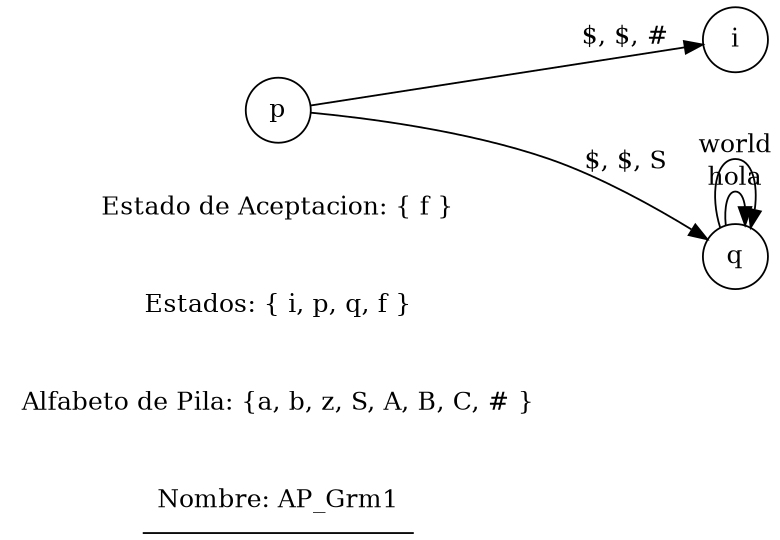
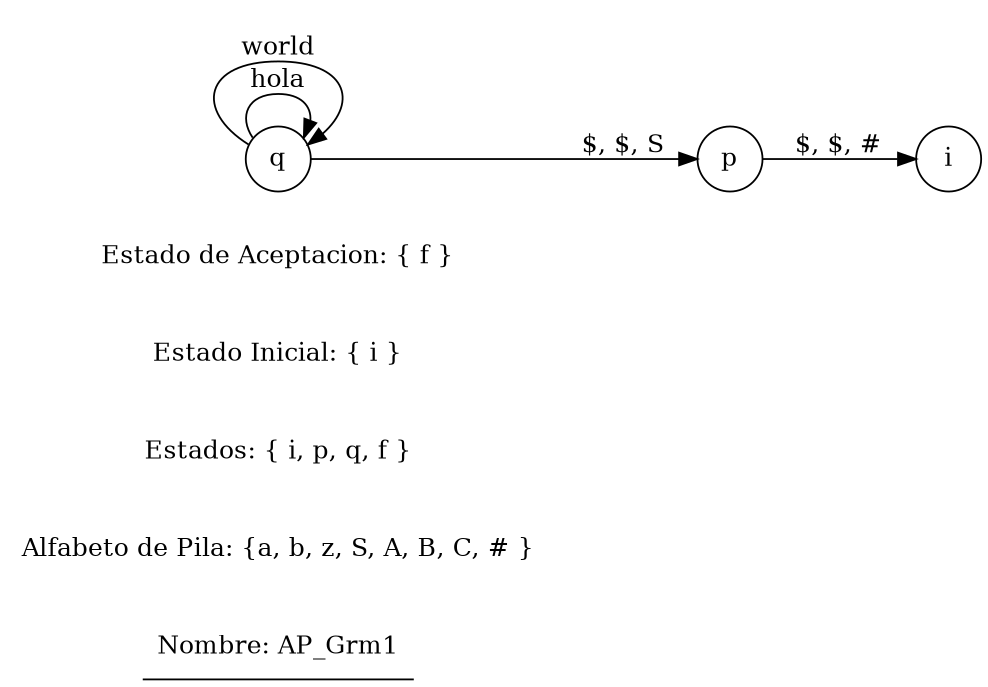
(509, 147) -> (495, 159)
none -> (278, 354)
